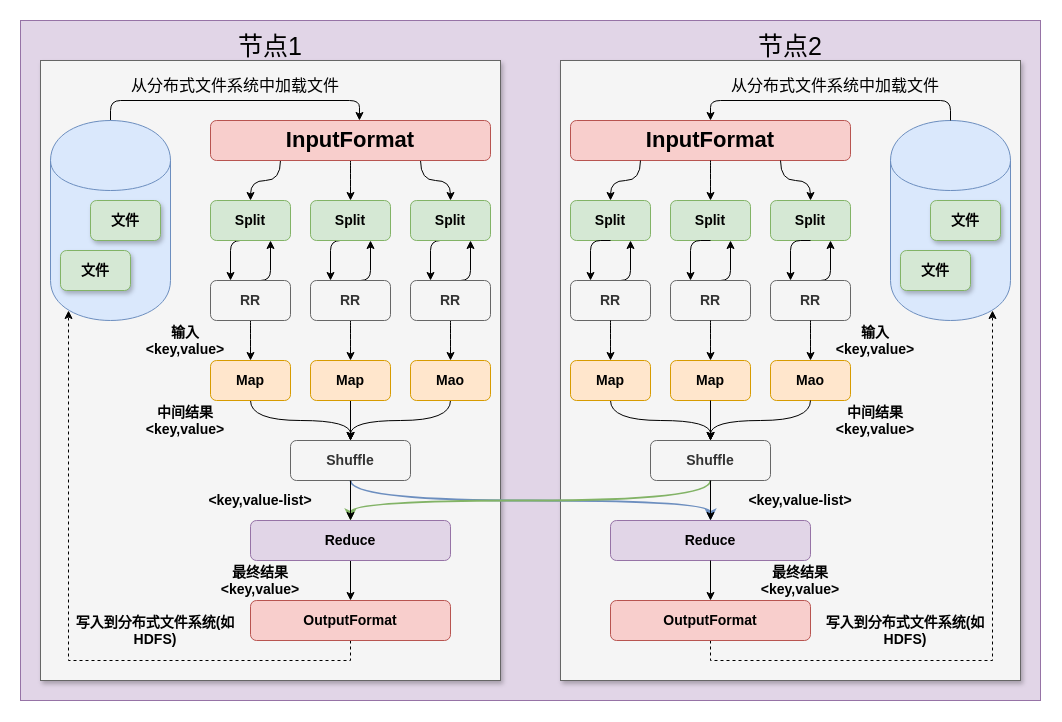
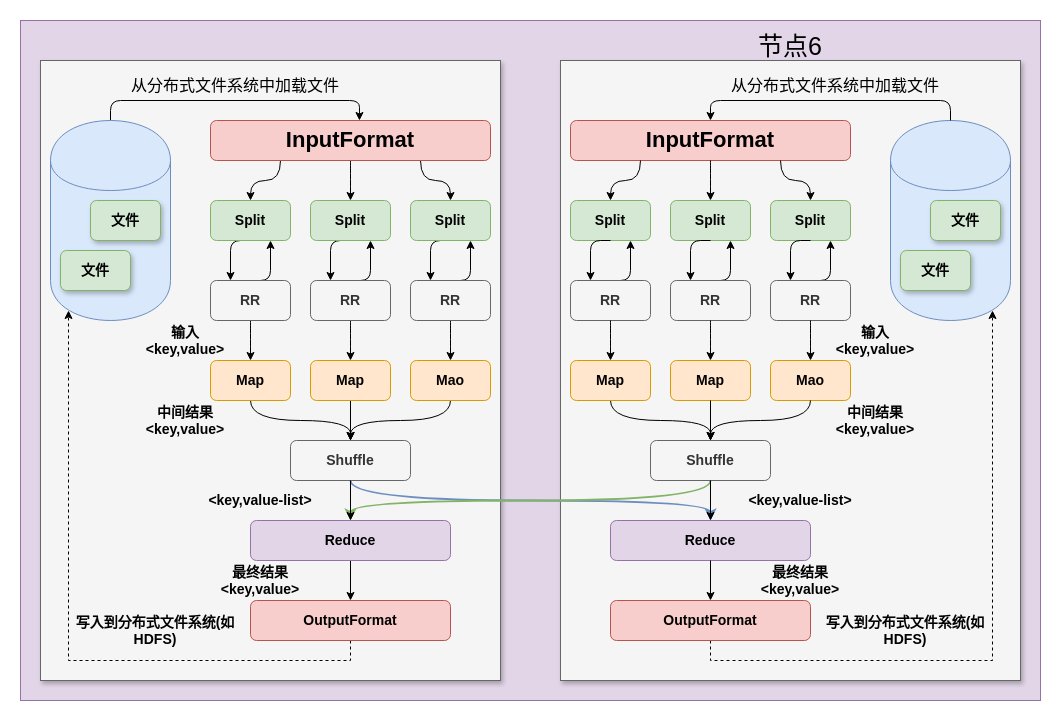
(271, 46) -> none
(791, 46) -> (791, 46)
